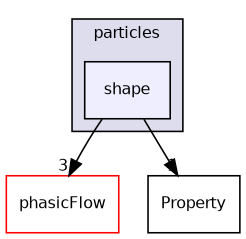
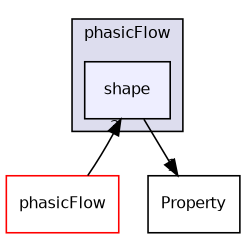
(127, 34) -> (127, 34)
(87, 142) -> (101, 155)
